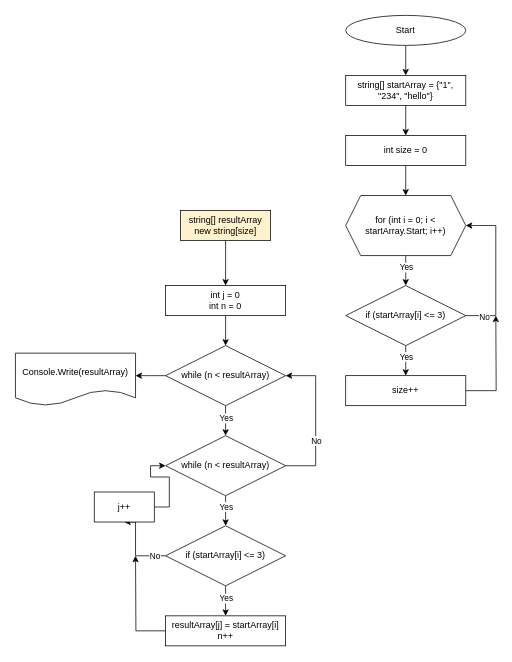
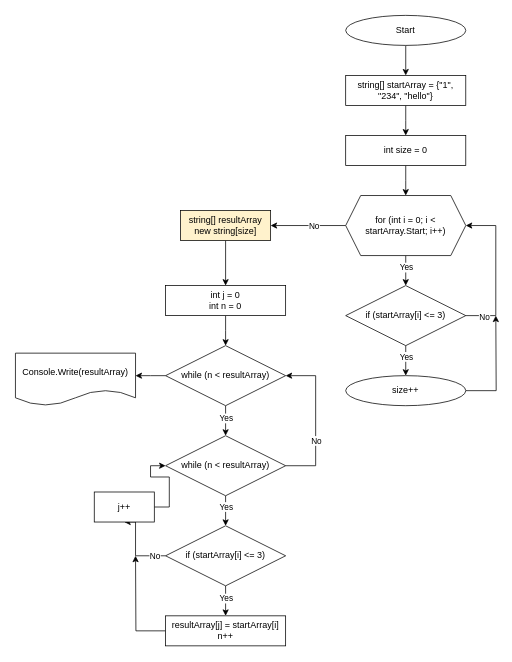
none -> (310, 225)
(405, 390) -> (405, 390)
